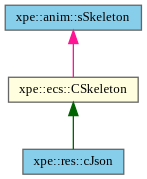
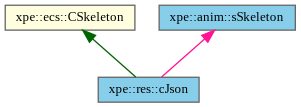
(73, 60) -> (183, 58)
